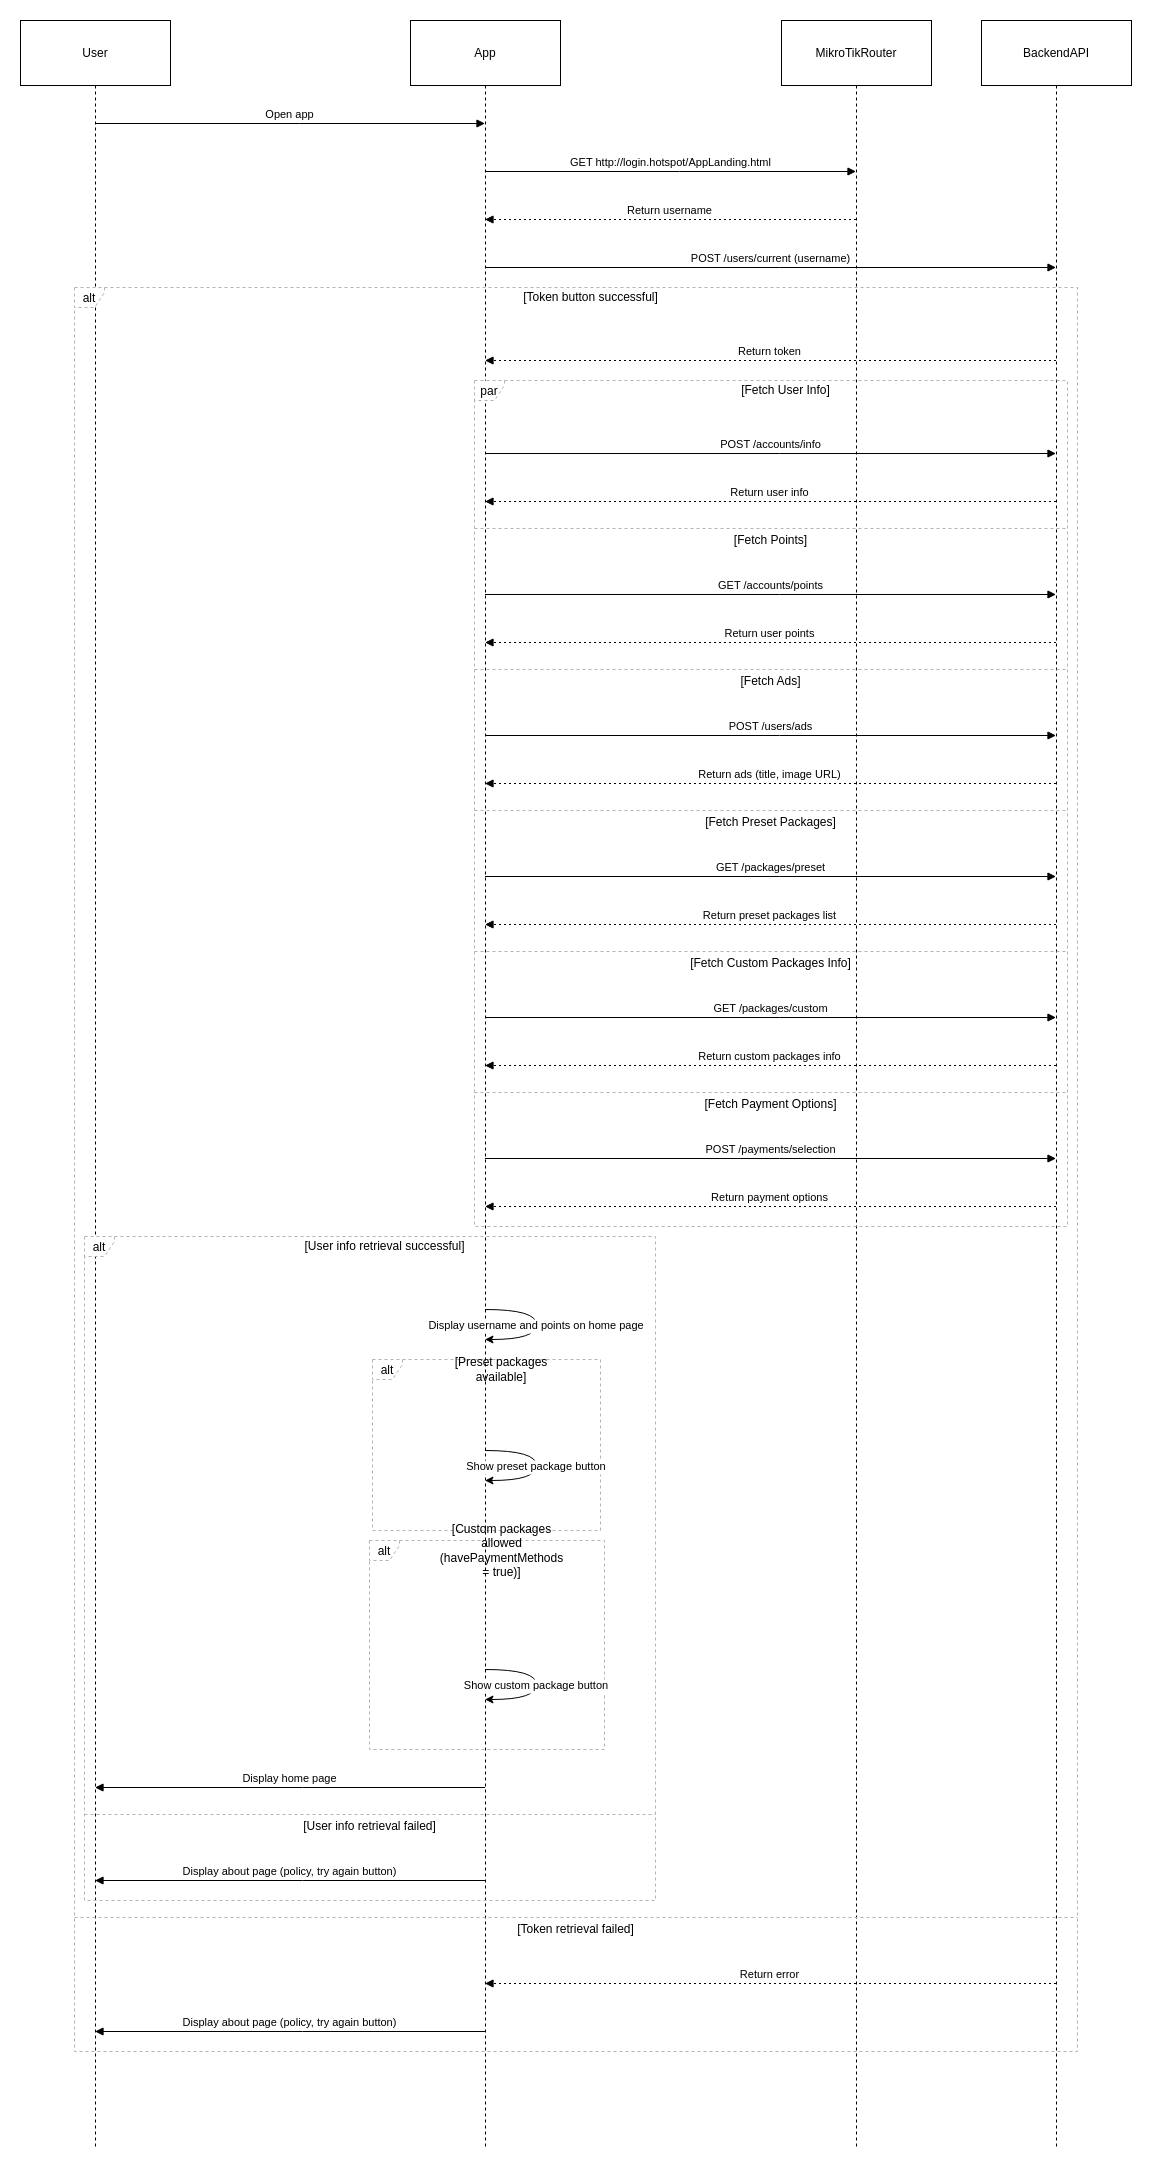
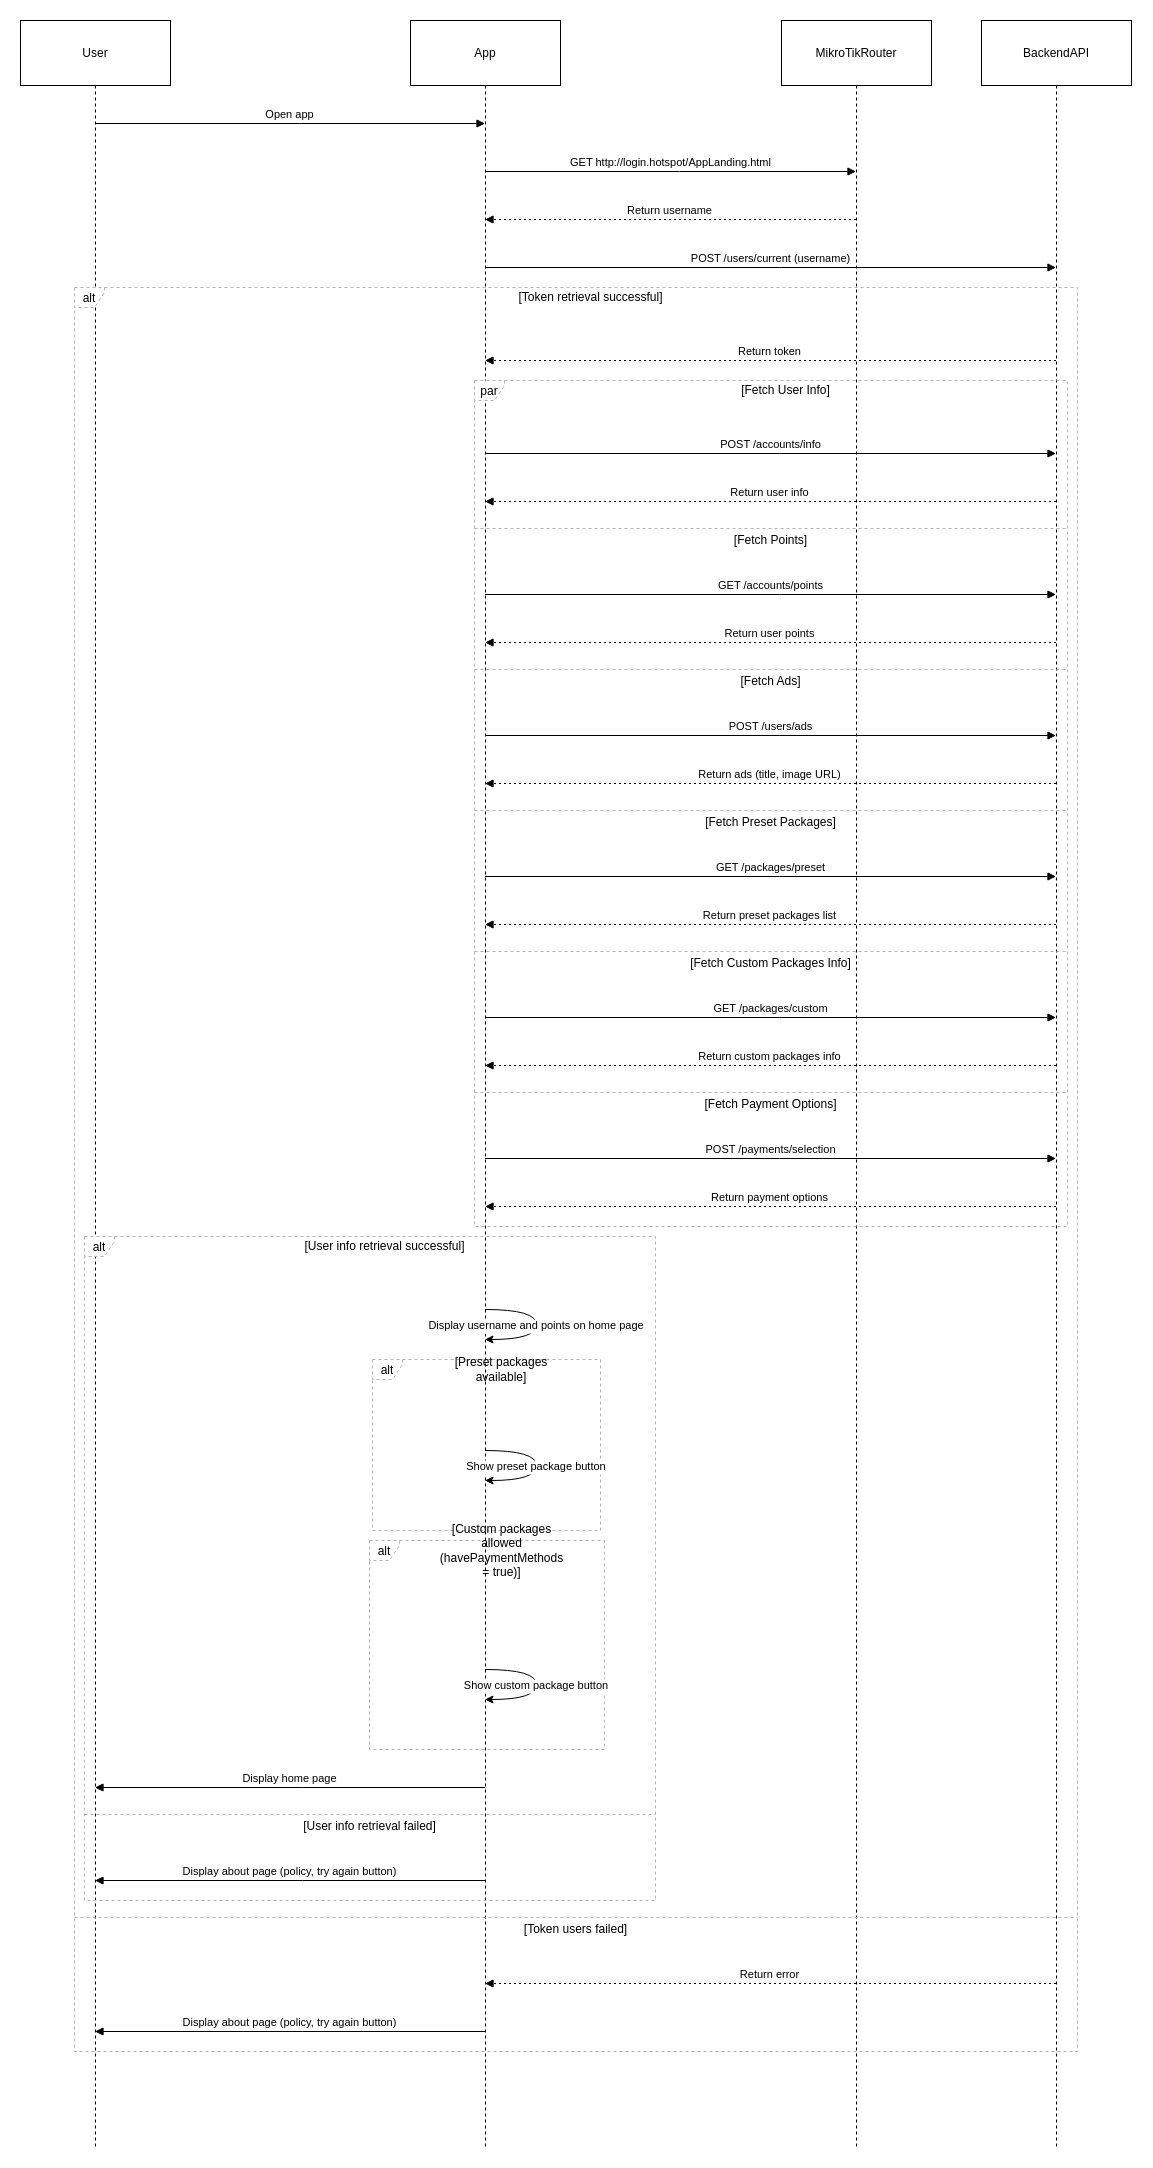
(591, 298) -> (591, 298)
(576, 1930) -> (576, 1930)
